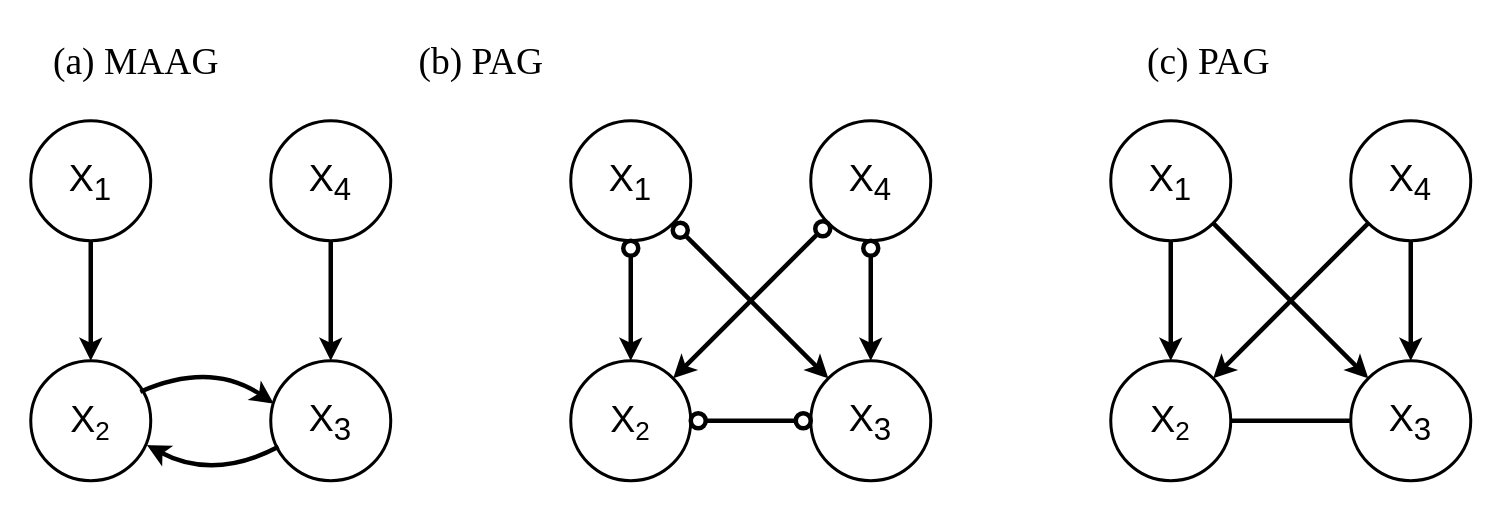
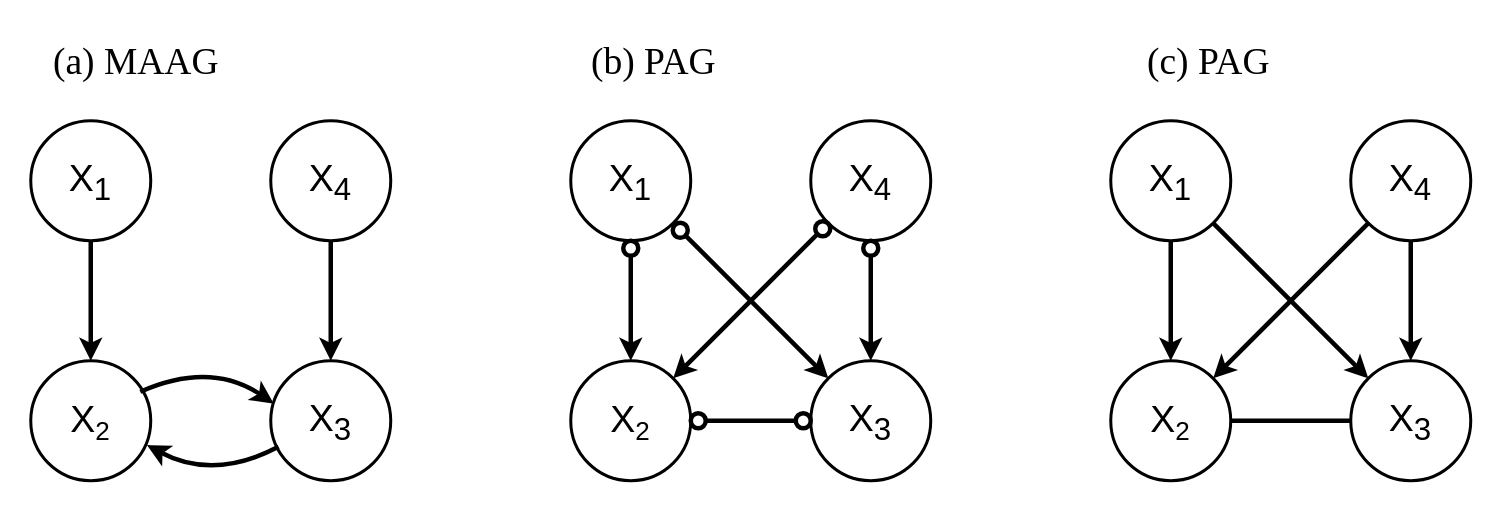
(481, 61) -> (653, 61)
